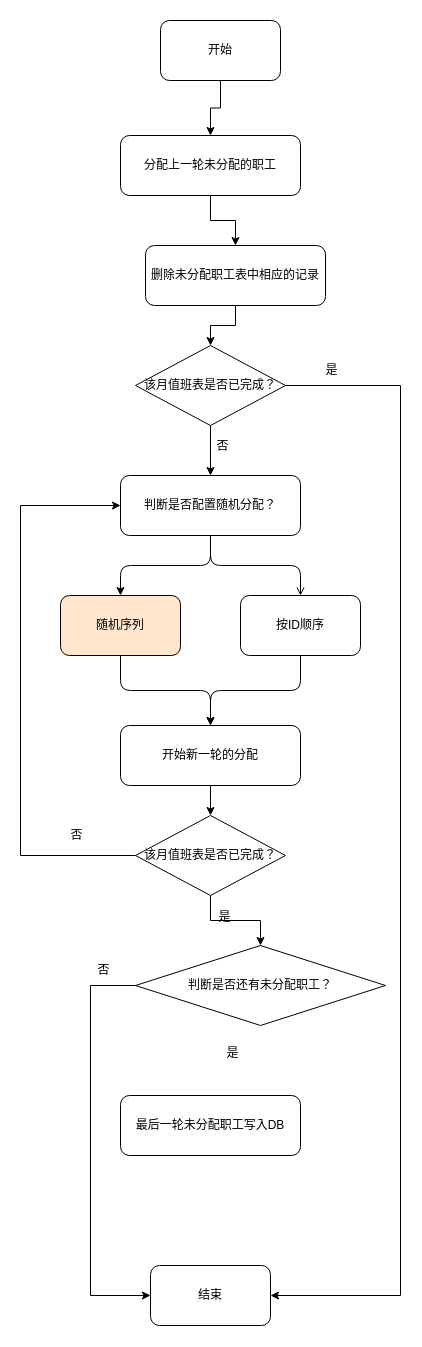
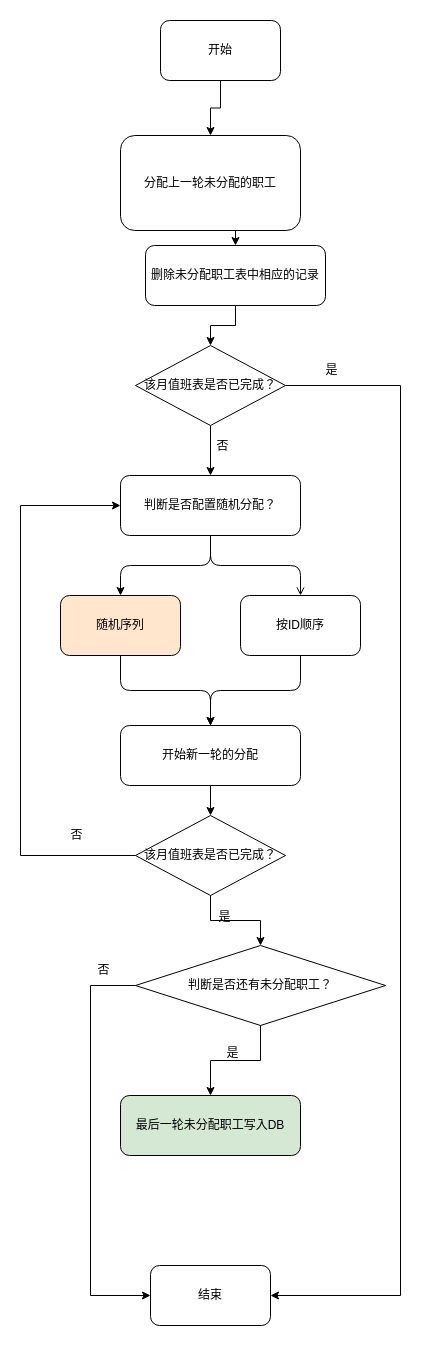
(211, 166) -> (211, 183)
none -> (240, 1061)
(211, 1126) -> (211, 1126)
